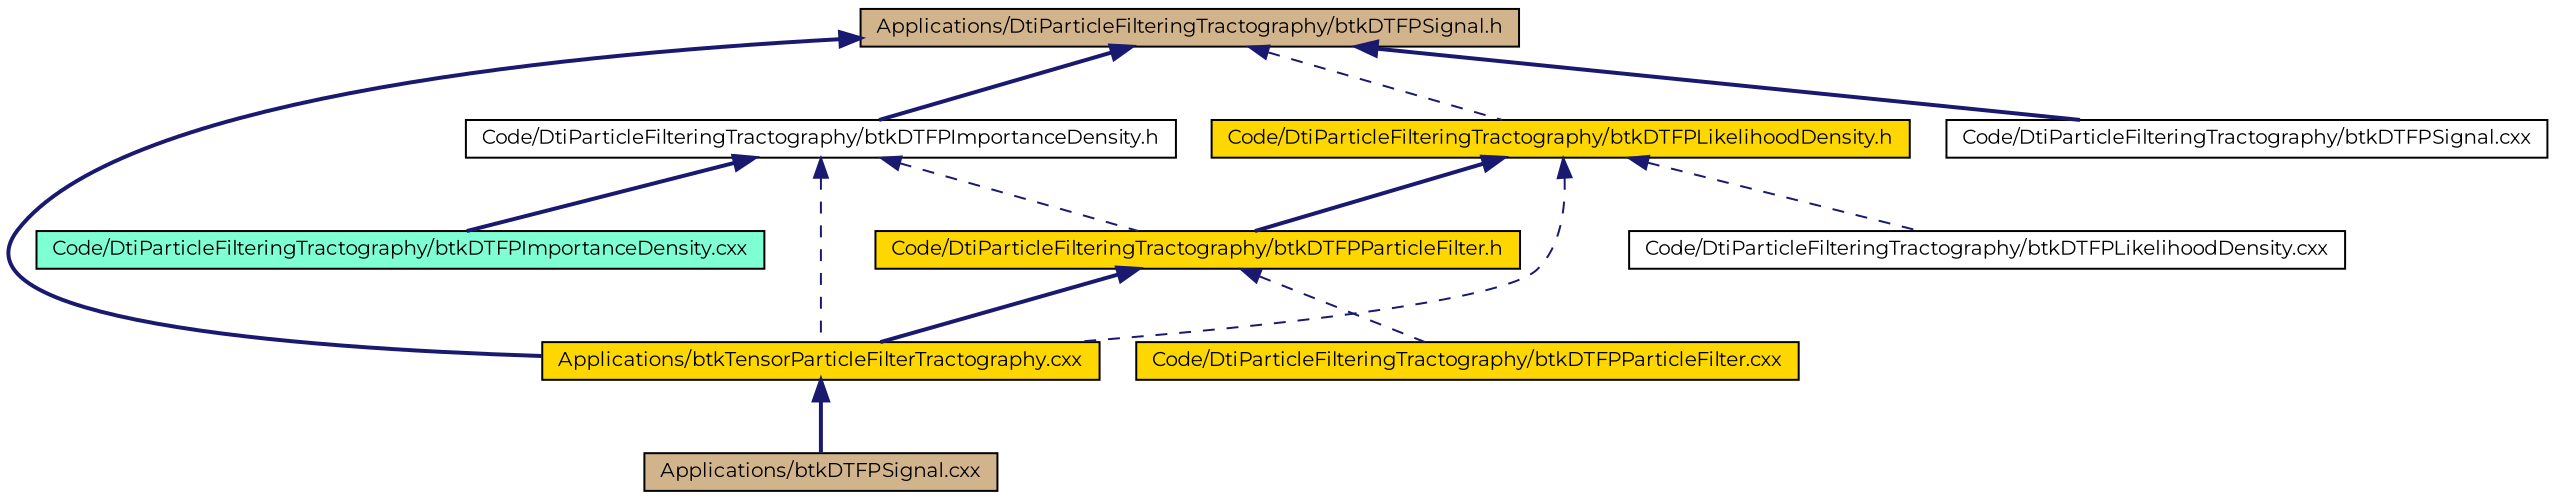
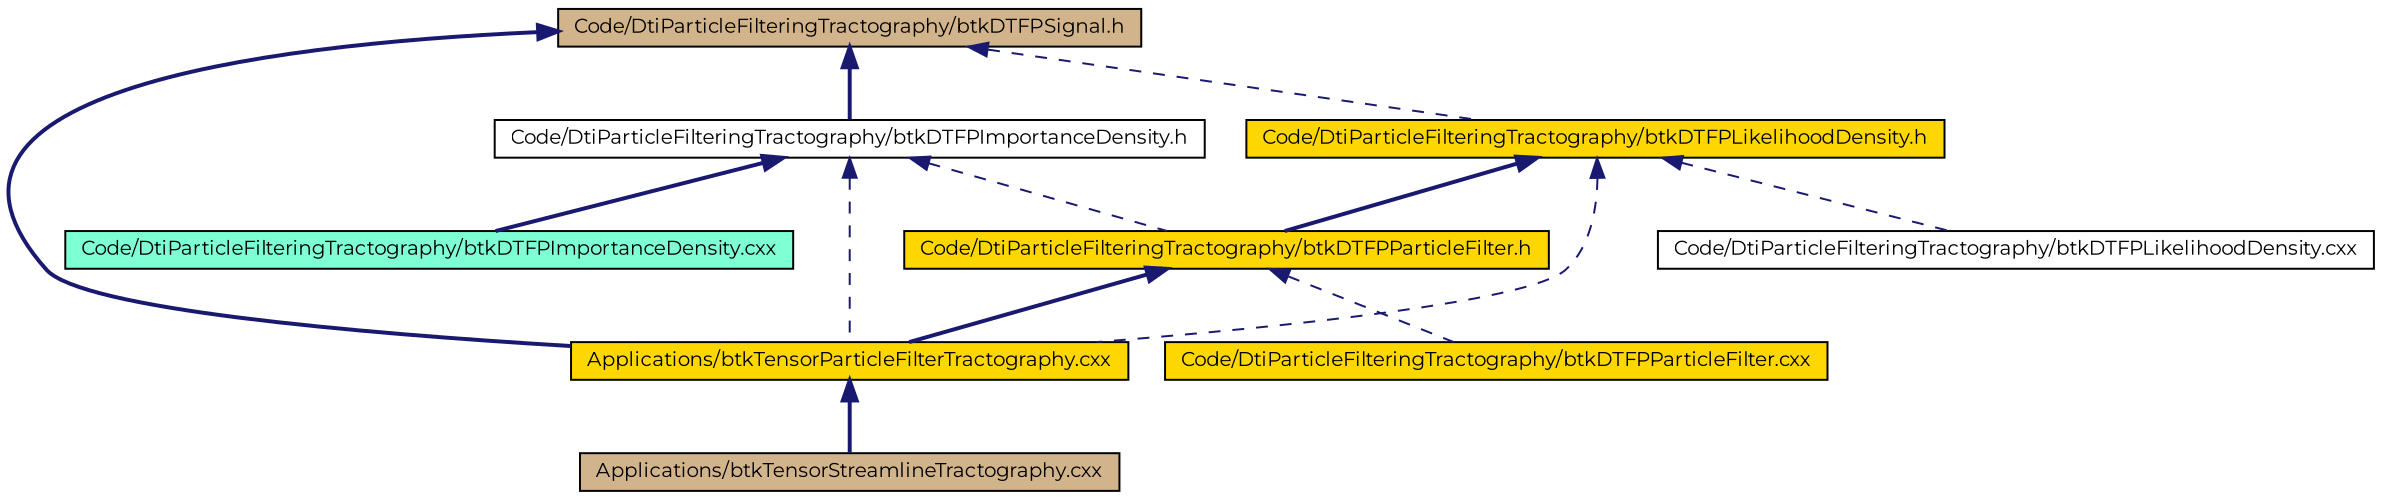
(1190, 28) -> (850, 28)
(2247, 139) -> none
(821, 472) -> (850, 472)
